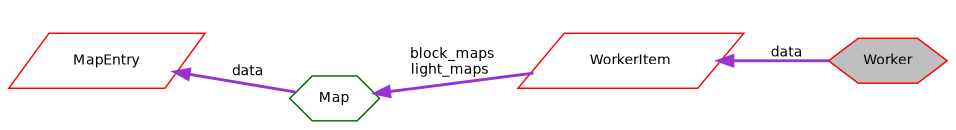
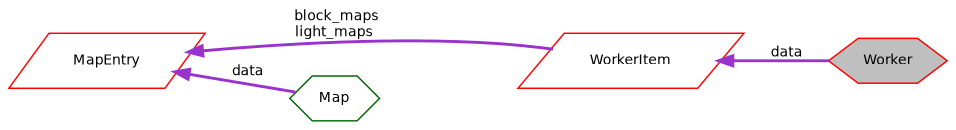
(462, 82) -> (378, 41)
